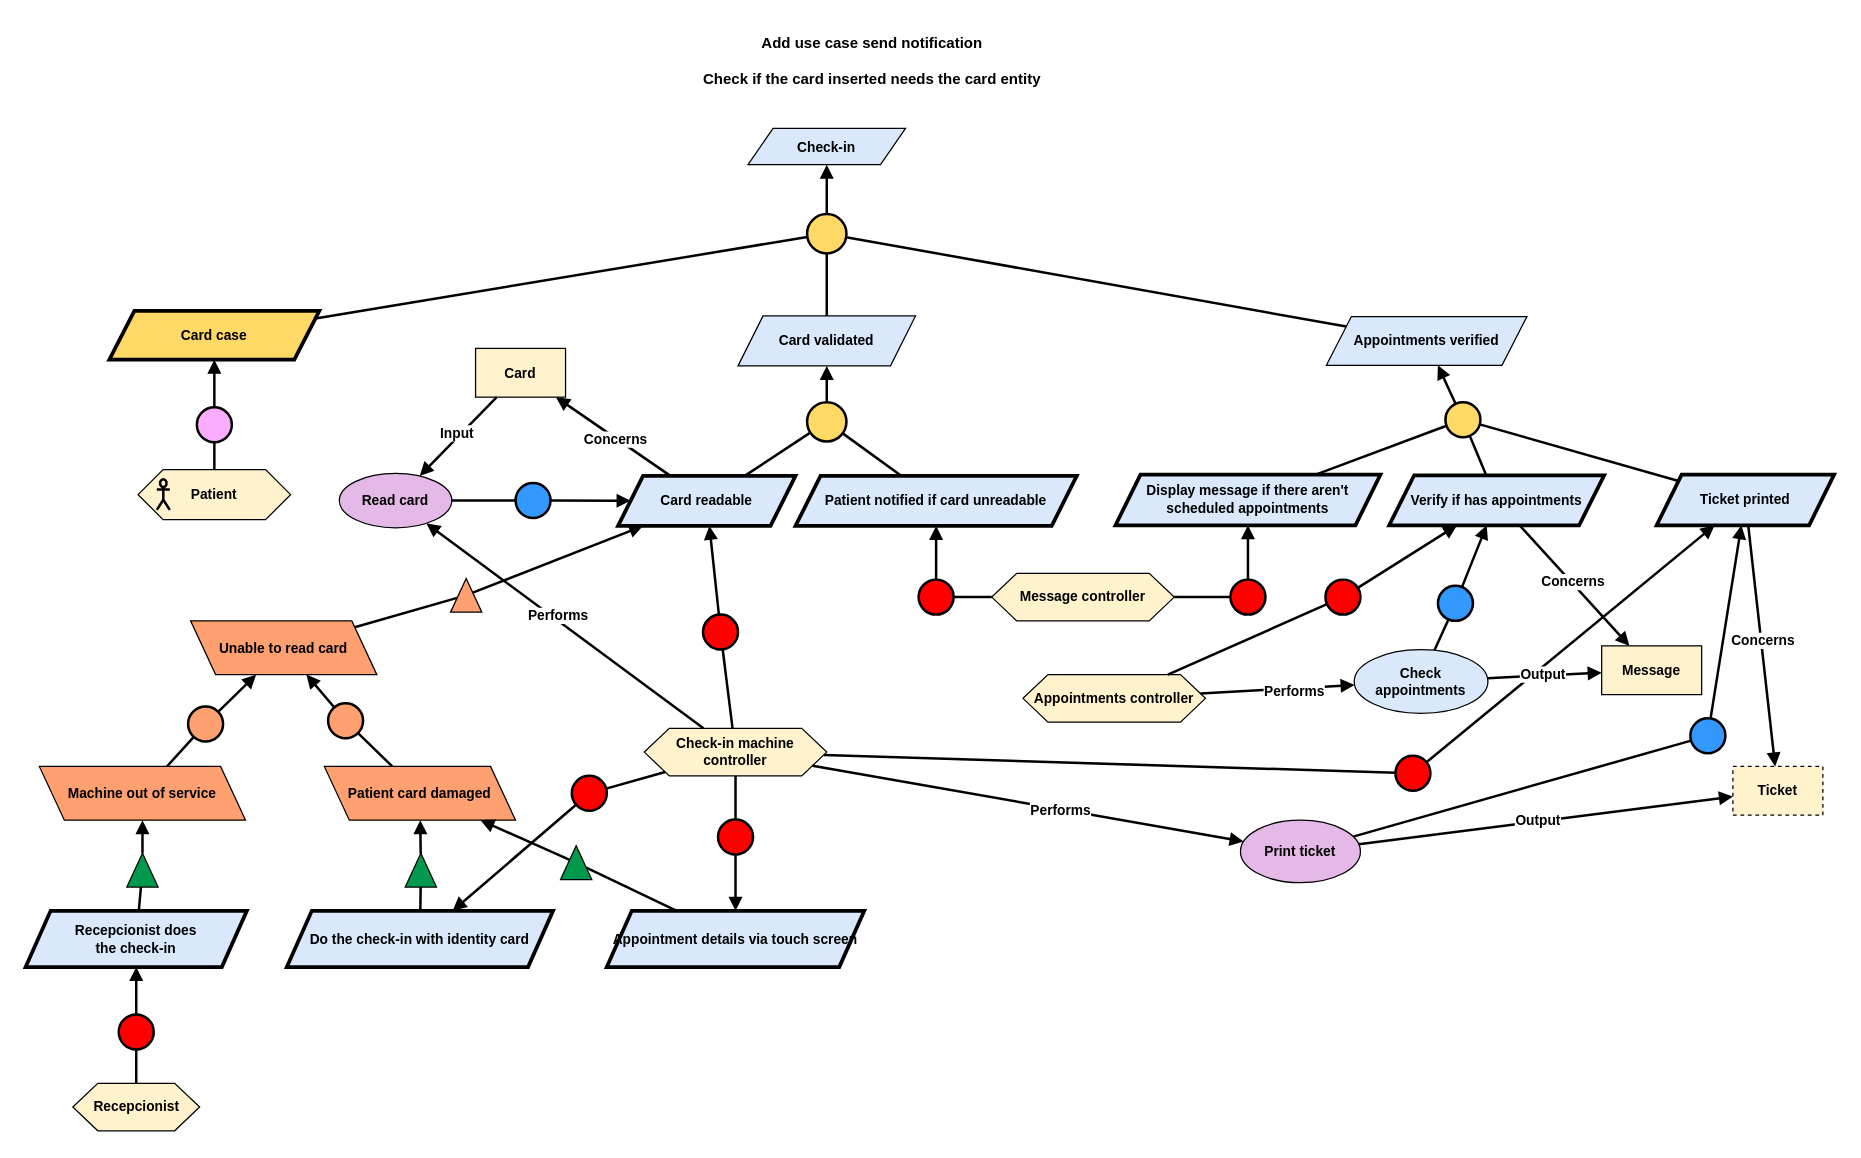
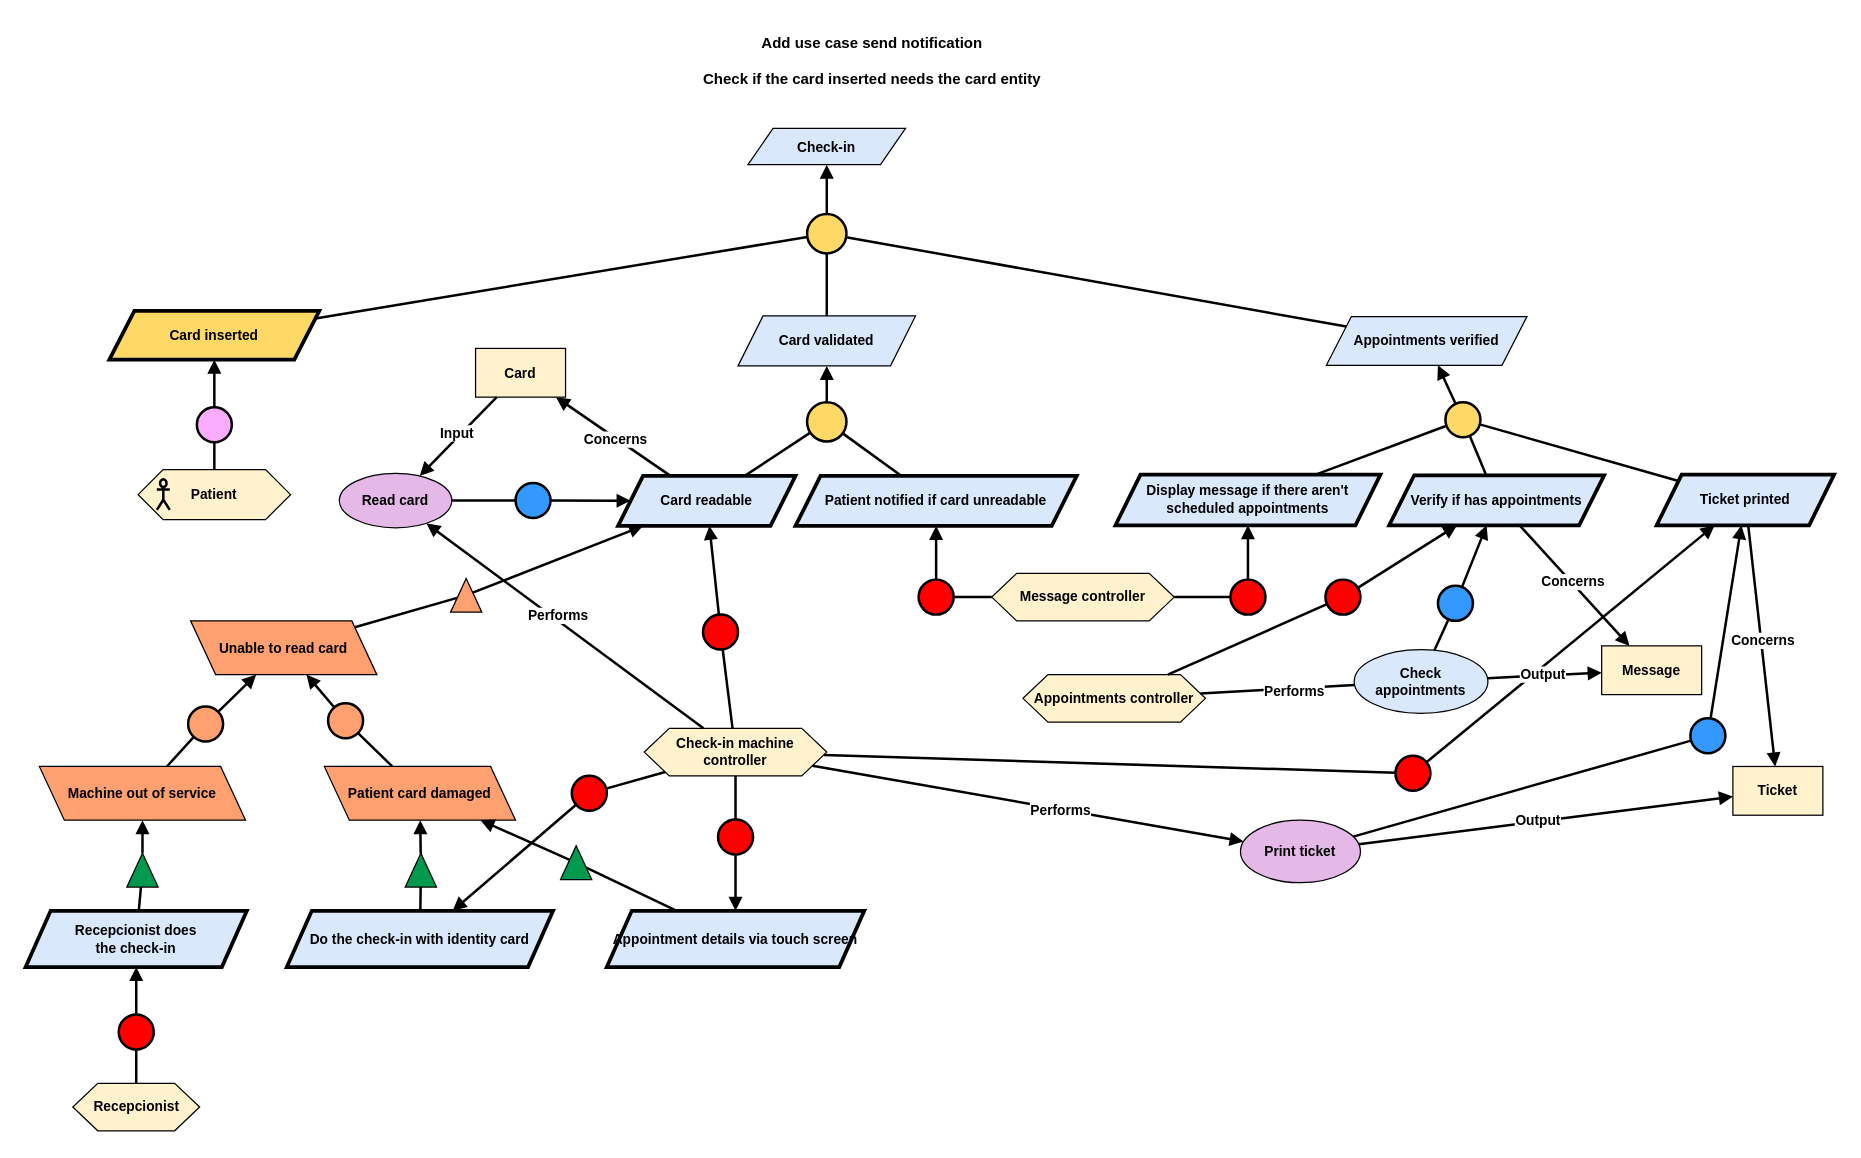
(214, 336) -> (214, 336)
(1340, 686) -> (1345, 685)
(1778, 791) -> (1778, 791)
